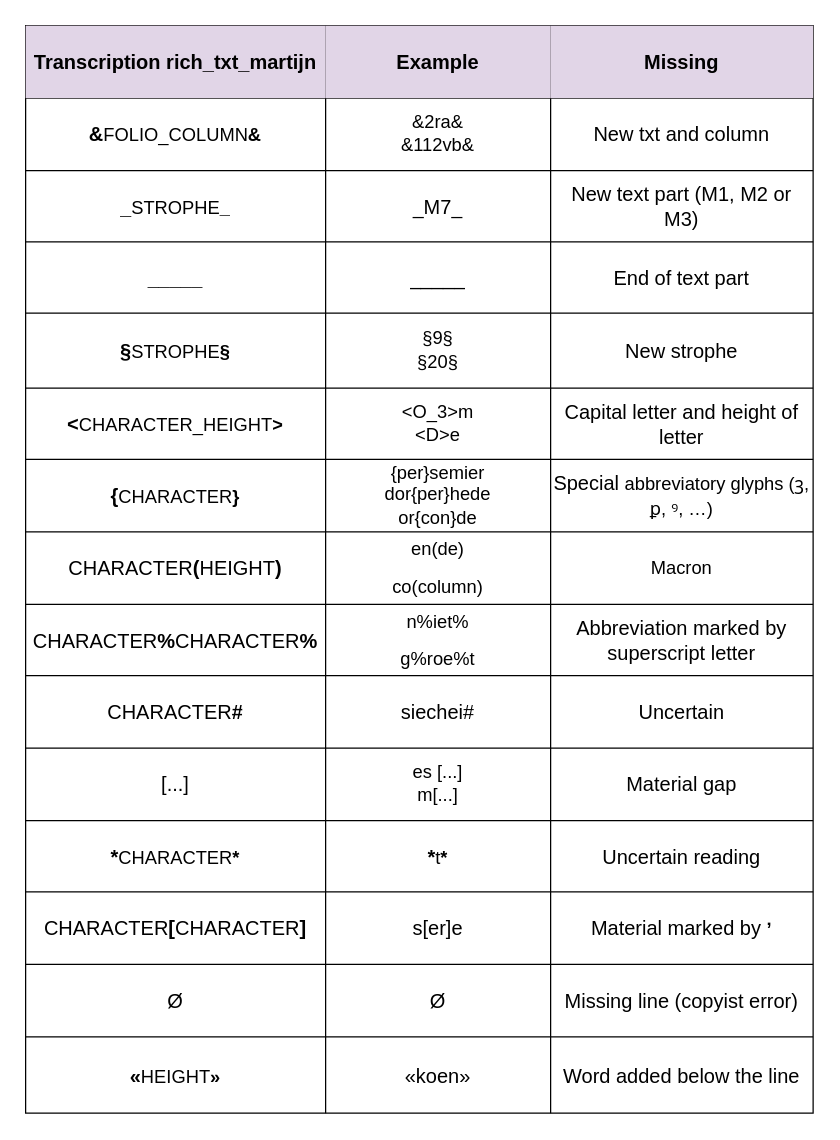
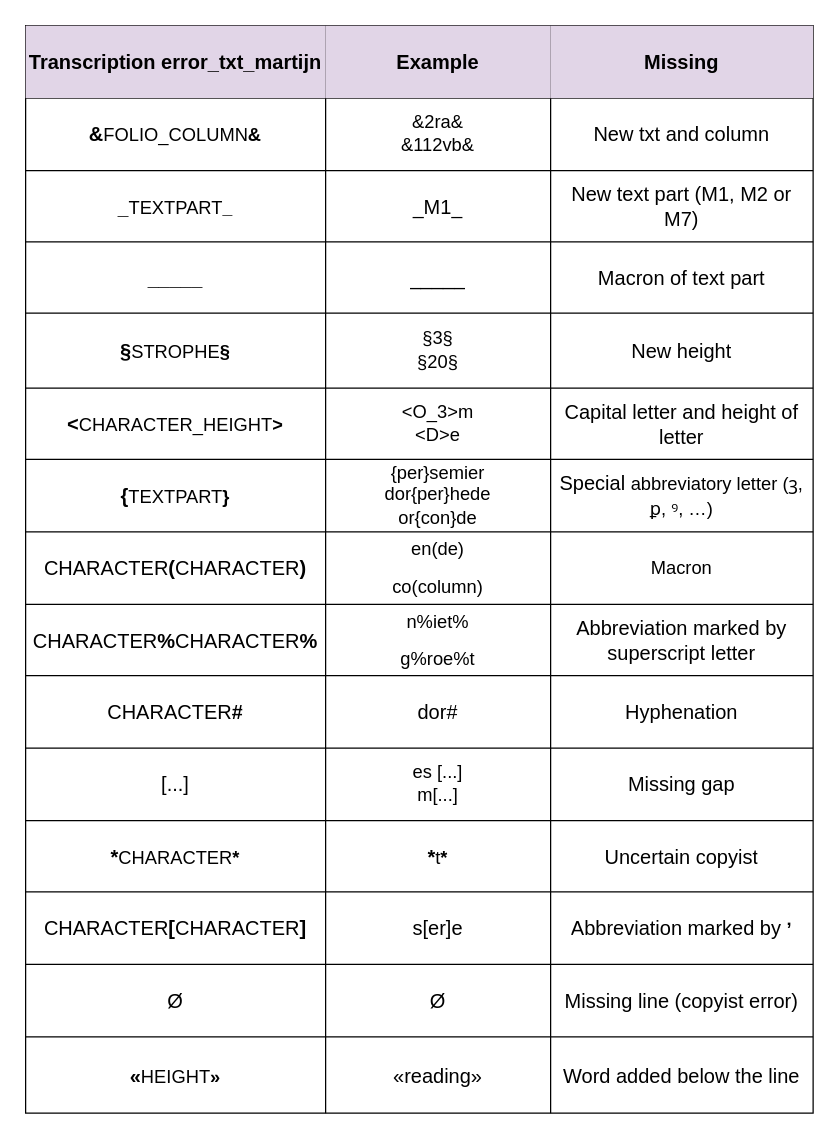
(176, 62) -> (176, 62)
(176, 207) -> (176, 207)
(438, 207) -> (438, 207)
(682, 207) -> (682, 207)
(682, 278) -> (682, 278)
(438, 351) -> (438, 351)
(682, 351) -> (682, 351)
(176, 496) -> (176, 496)
(682, 496) -> (682, 496)
(176, 568) -> (176, 568)
(438, 712) -> (438, 712)
(682, 712) -> (682, 712)
(682, 784) -> (682, 784)
(682, 857) -> (682, 857)
(682, 928) -> (682, 928)
(438, 1076) -> (438, 1076)
